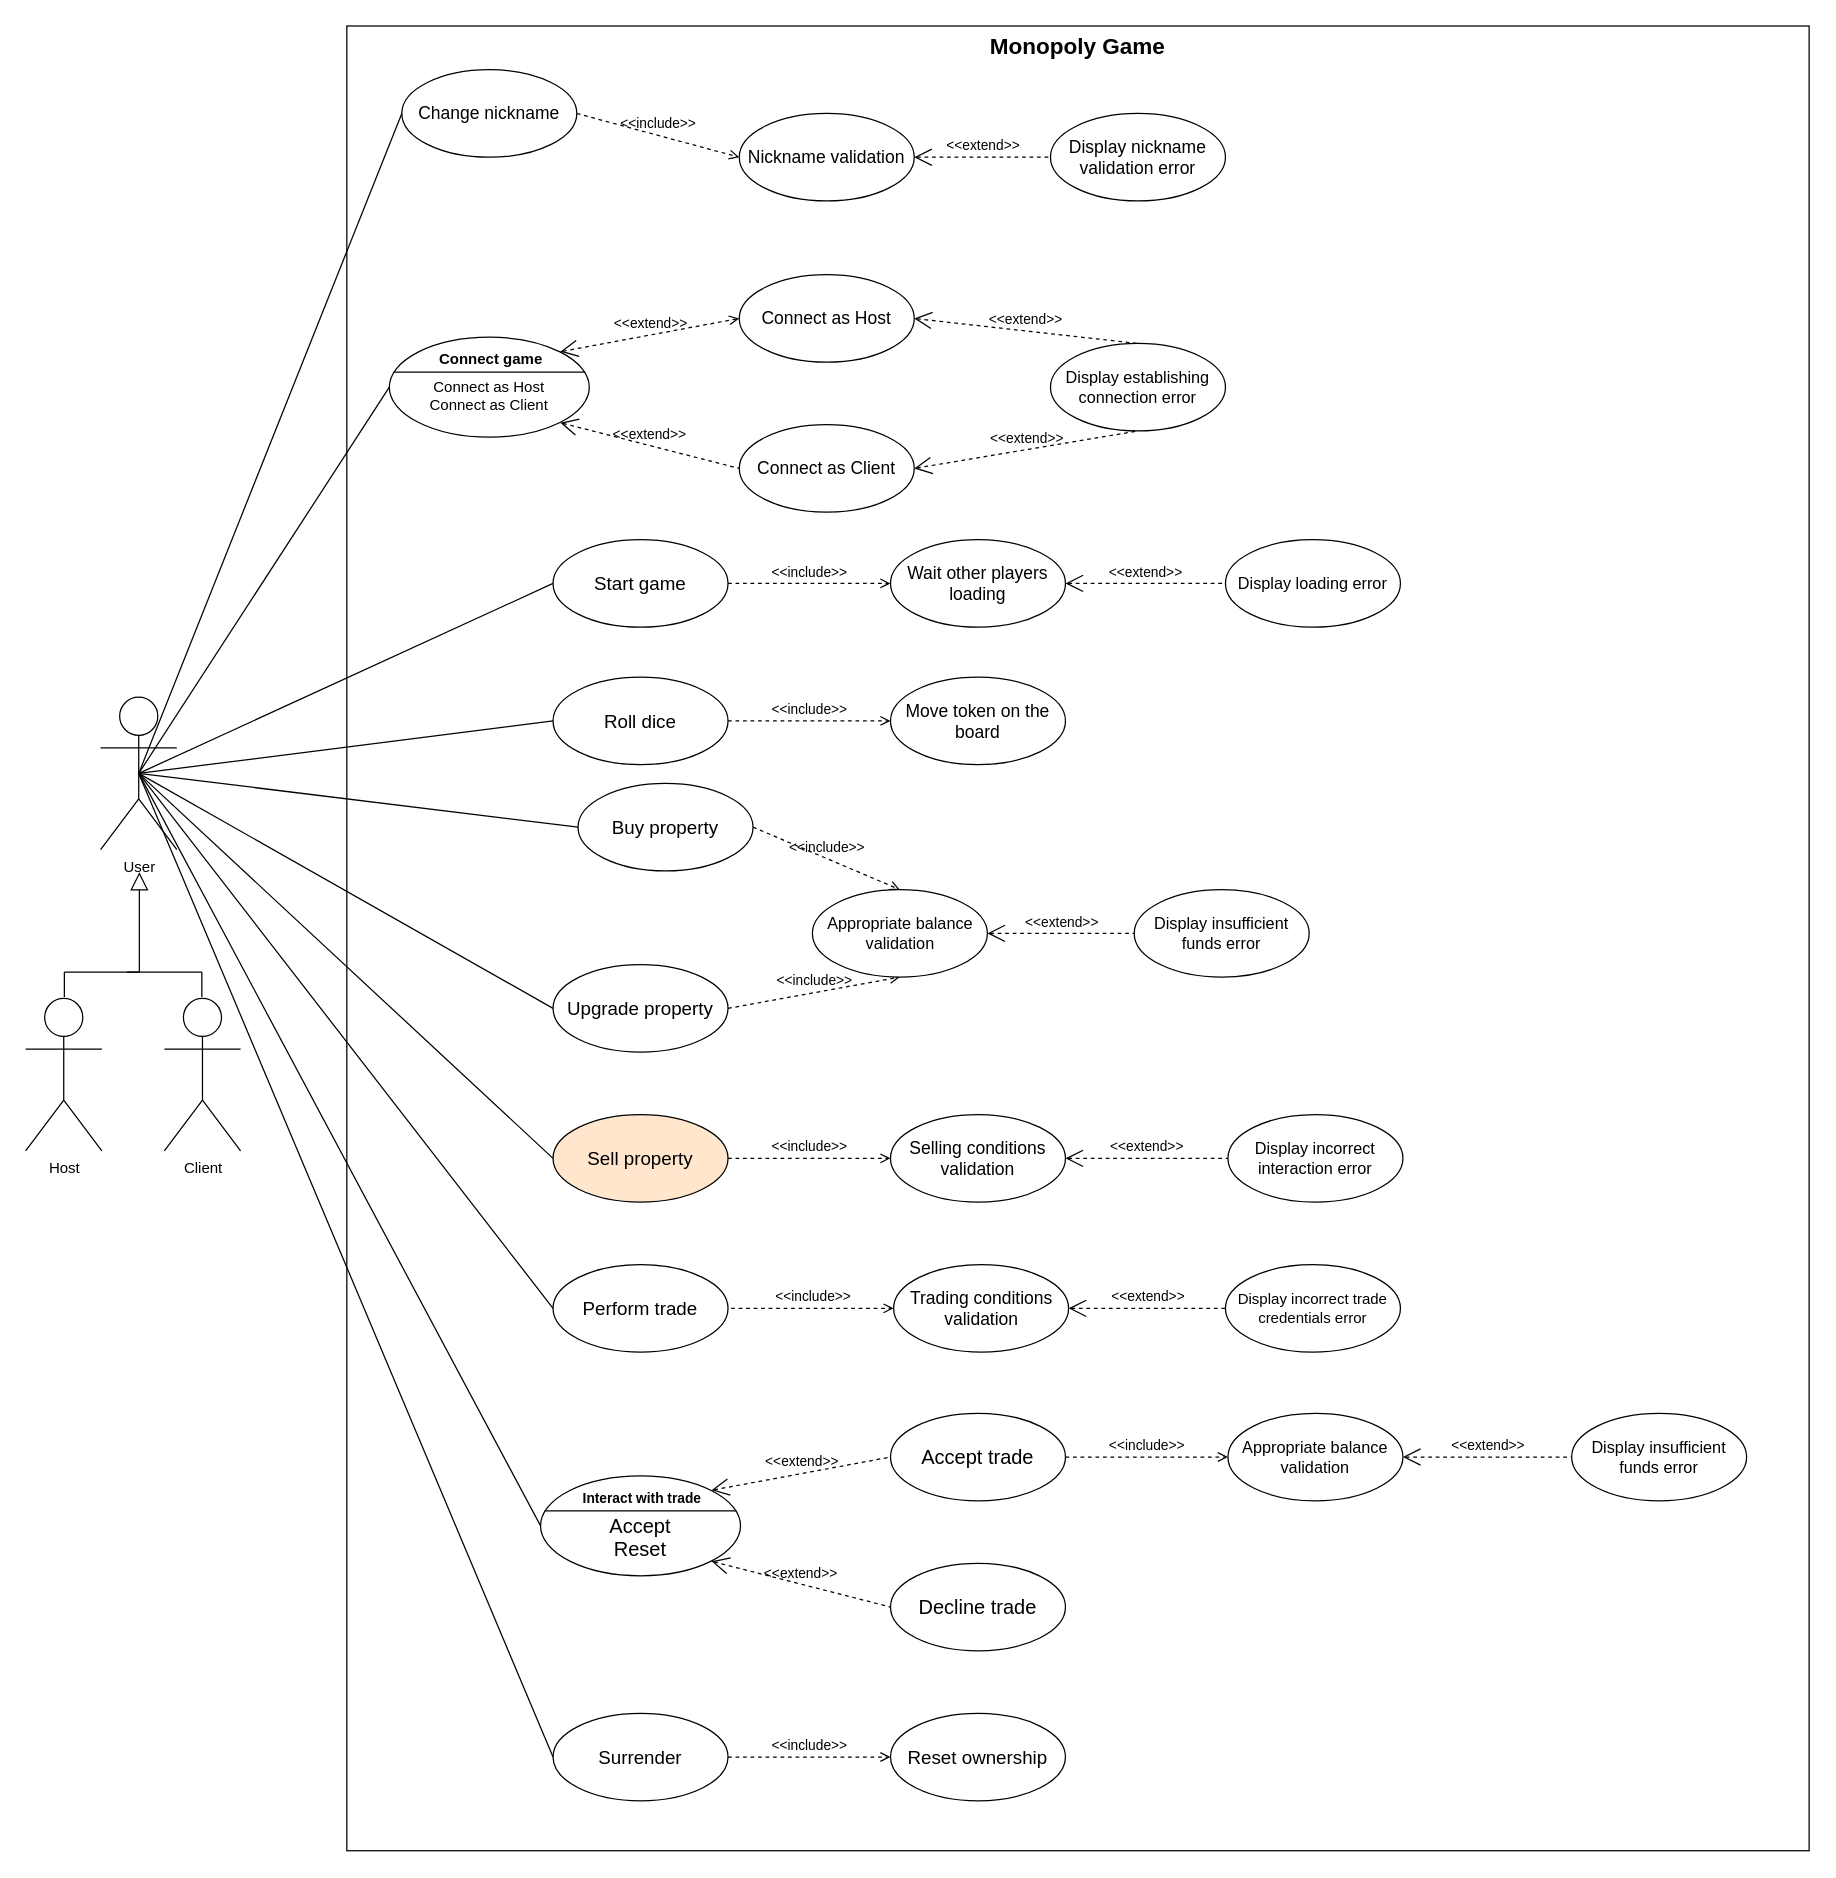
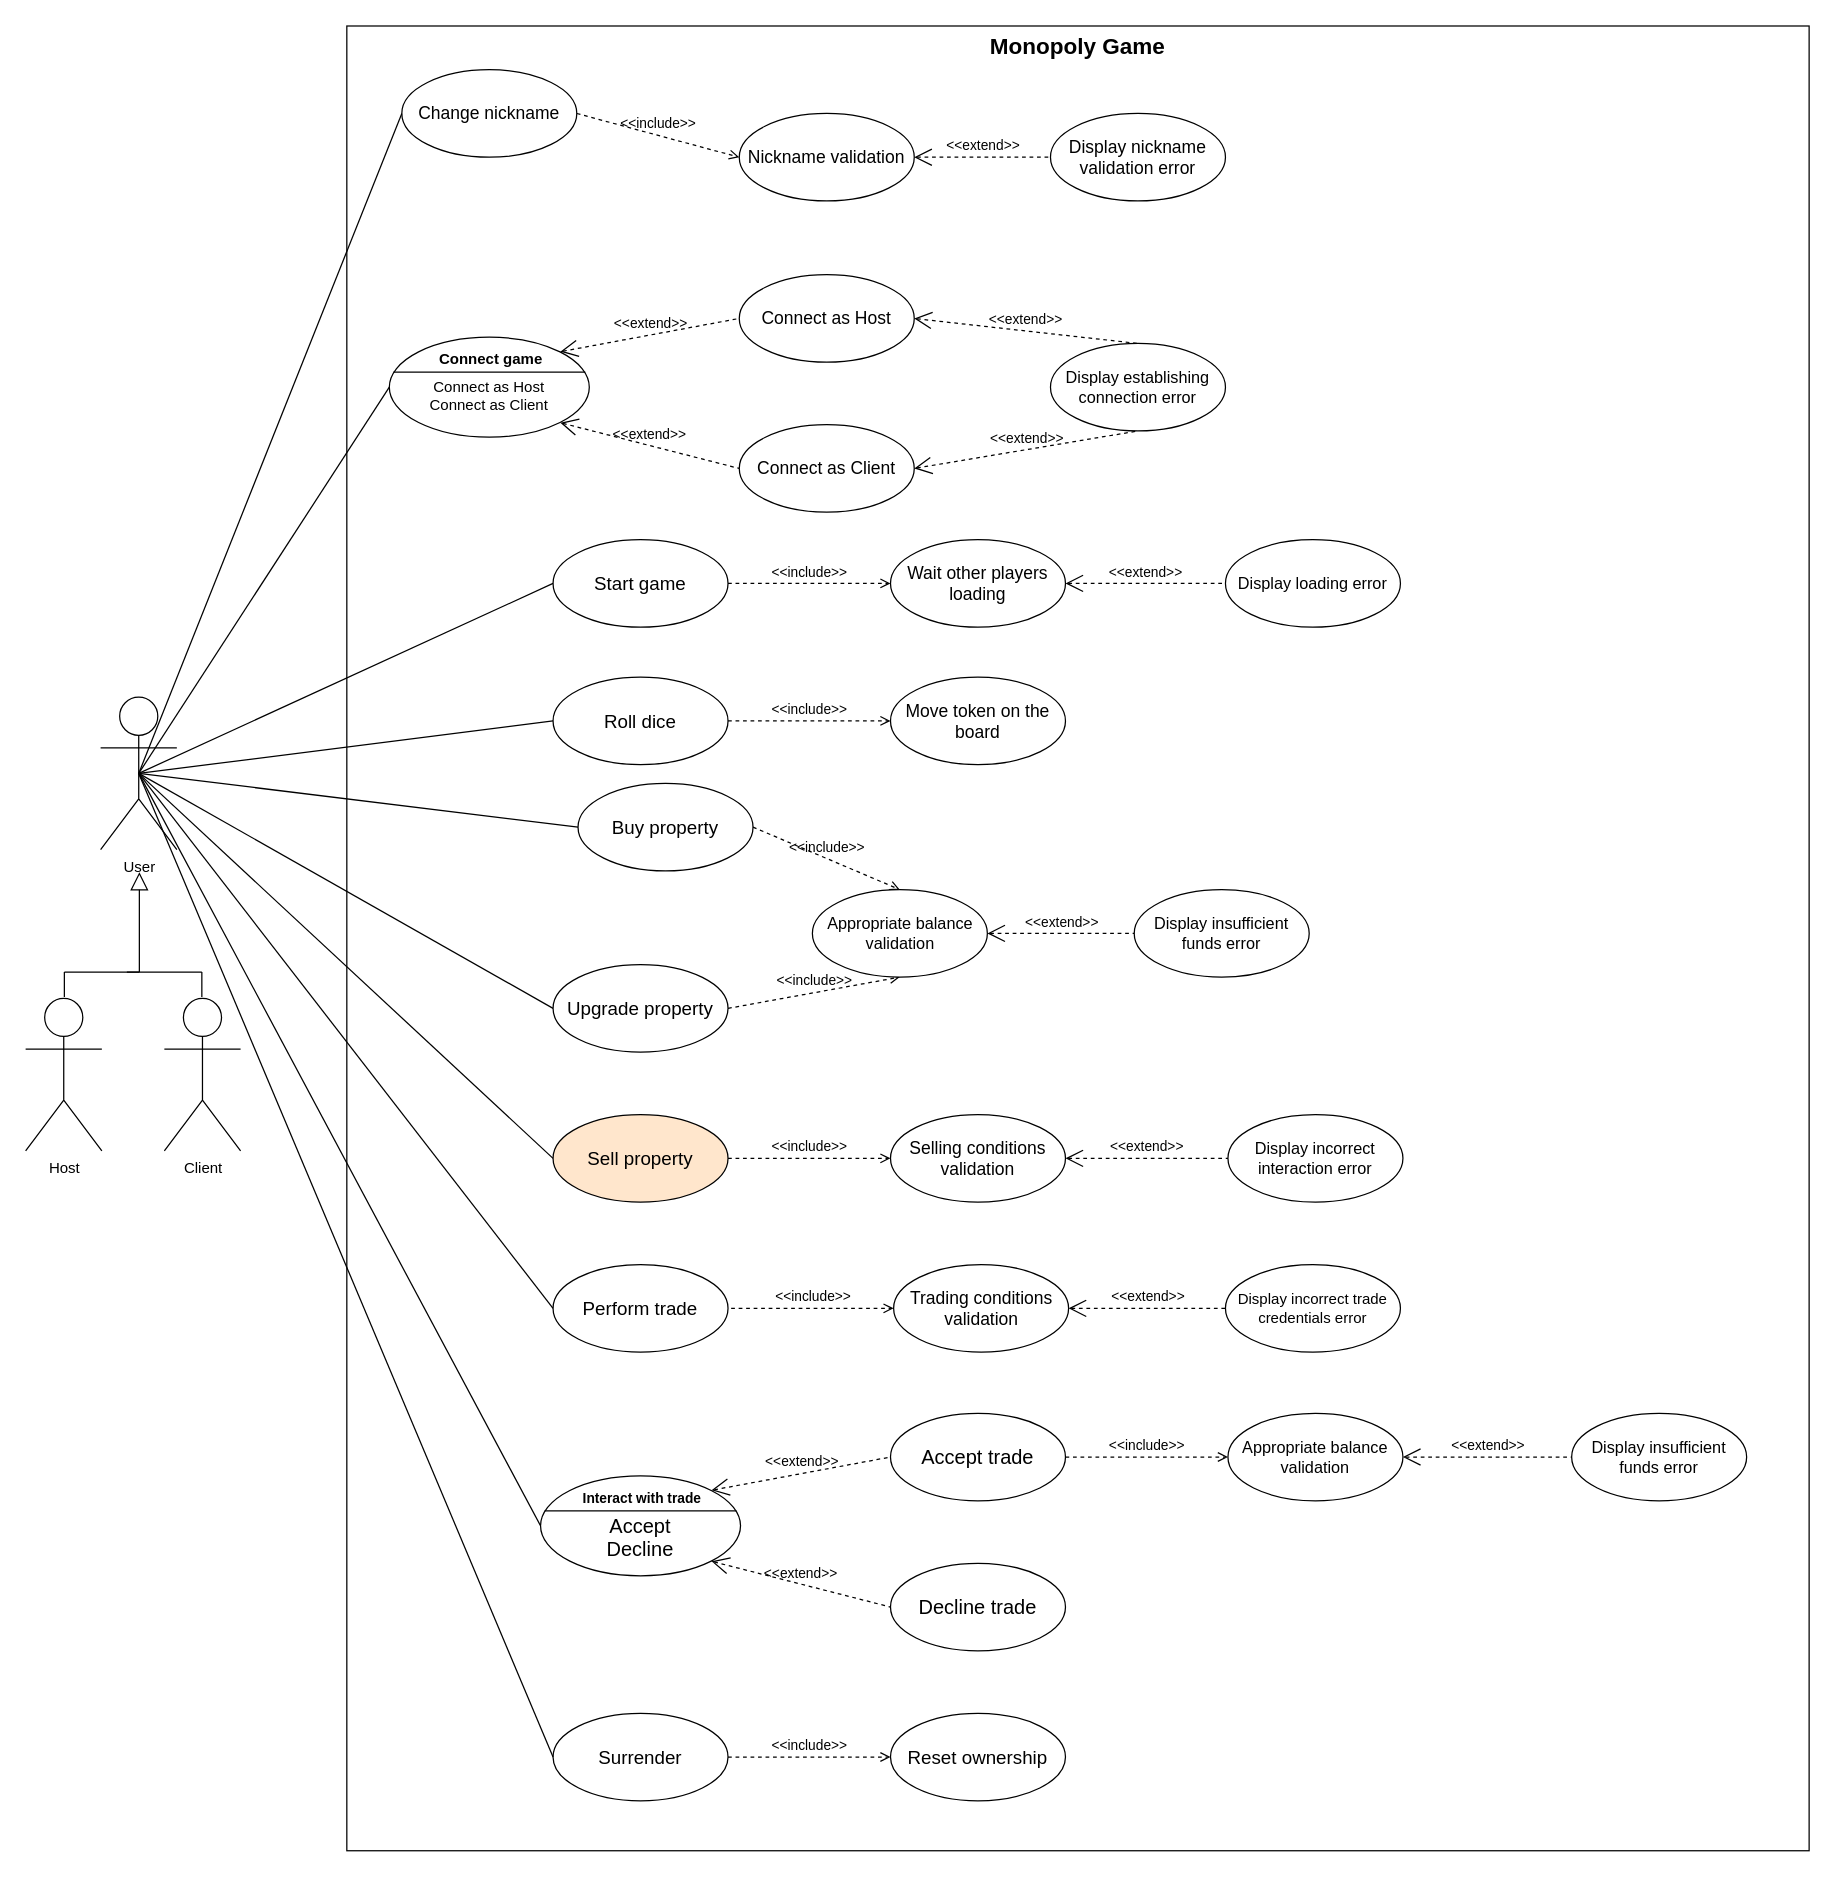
(733, 319) -> (734, 319)
(641, 1526) -> (641, 1526)
